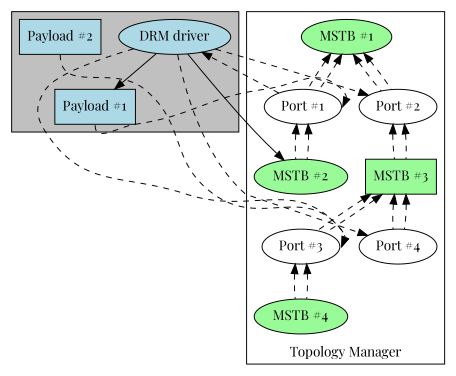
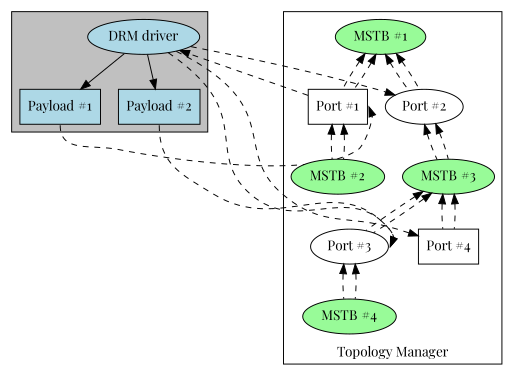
(231, 105) -> (150, 67)
(303, 107) -> (338, 107)
(401, 177) -> (449, 177)
(398, 247) -> (449, 247)
